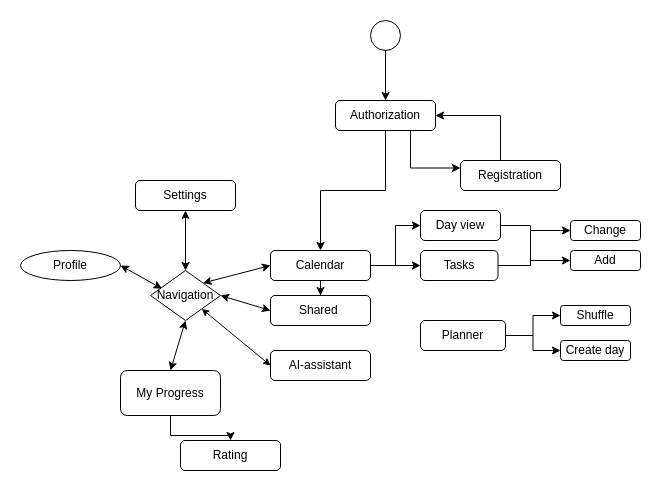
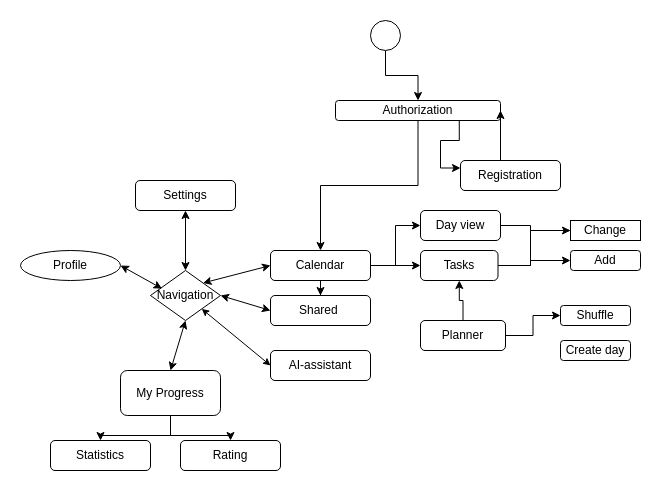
(386, 116) -> (418, 111)
(606, 231) -> (606, 231)
(537, 351) -> (463, 303)
none -> (135, 436)
none -> (101, 456)
